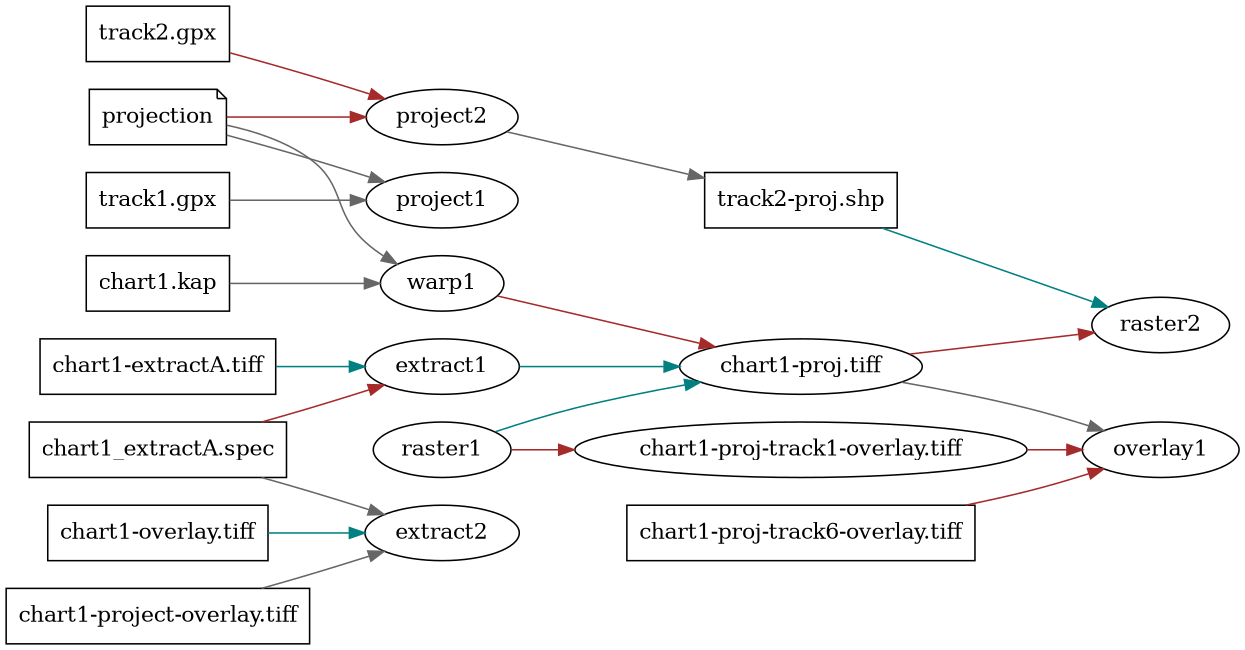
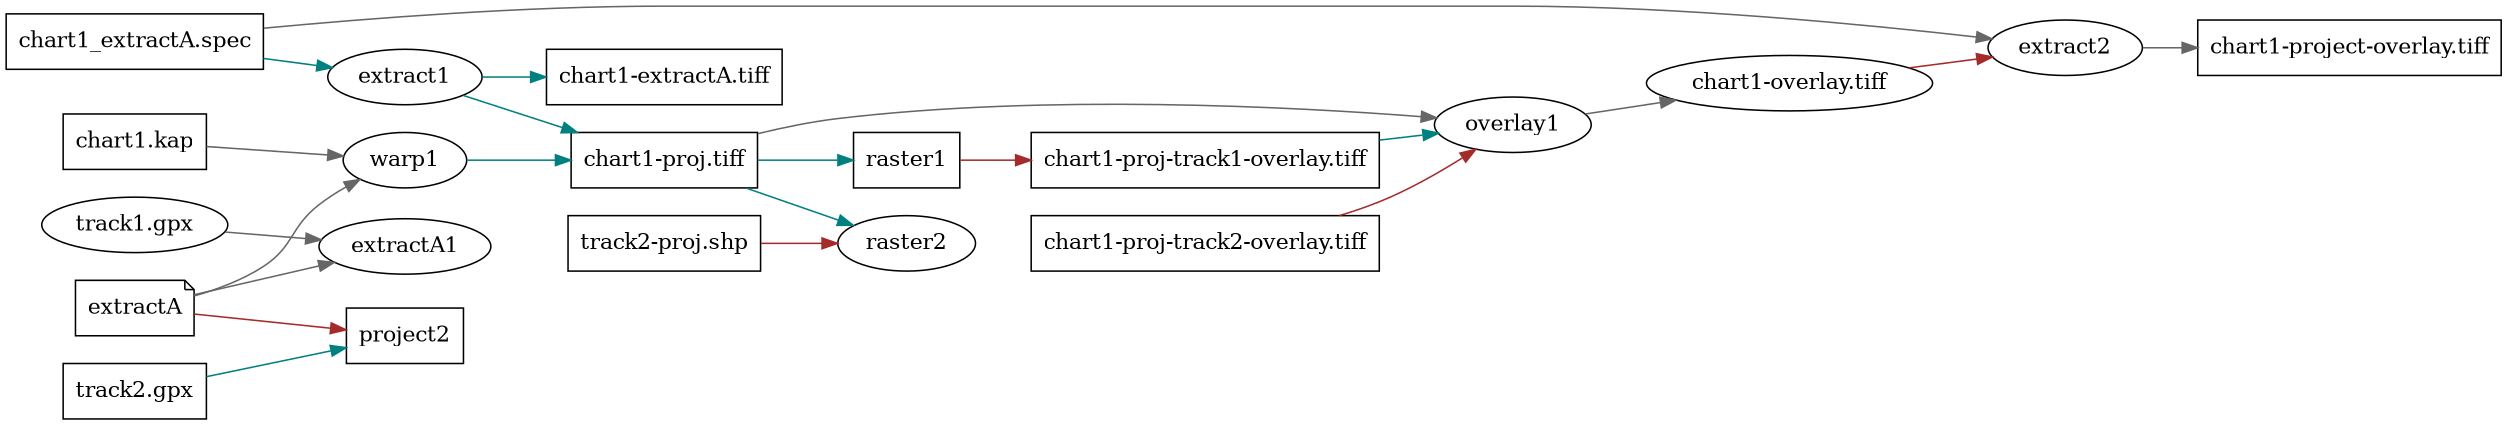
(300, 73) -> (269, 364)
none -> (1623, 108)
(158, 117) -> (135, 308)
(442, 117) -> (405, 336)
(598, 153) -> none
(158, 200) -> (135, 225)
(442, 200) -> (405, 246)
(987, 265) -> (792, 243)
(599, 320) -> (511, 160)
(994, 344) -> (792, 204)
(312, 367) -> (507, 77)
(801, 367) -> (664, 160)
(589, 405) -> (798, 160)
(316, 406) -> (290, 62)
(442, 450) -> (907, 160)
(801, 450) -> (1205, 160)
(1047, 450) -> (1401, 138)
(158, 533) -> (1789, 83)
(309, 533) -> (1943, 63)
(801, 533) -> (1205, 243)
(316, 573) -> (2162, 48)
